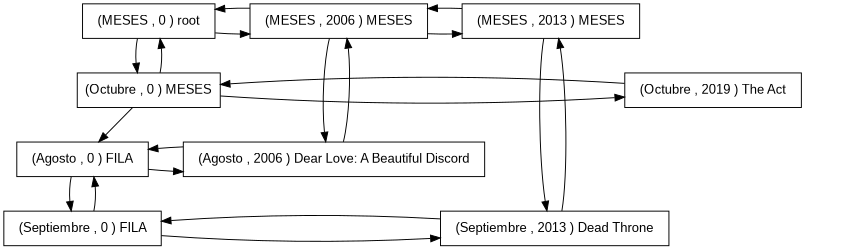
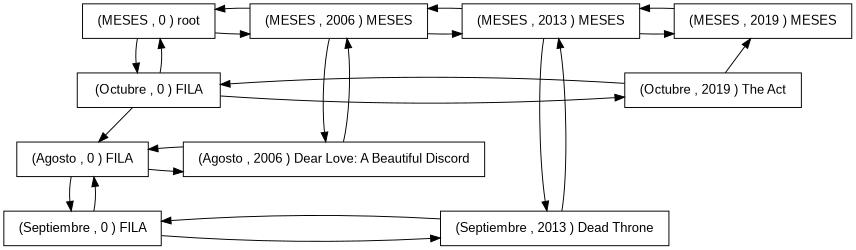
none -> (763, 21)
(149, 90) -> (149, 90)
